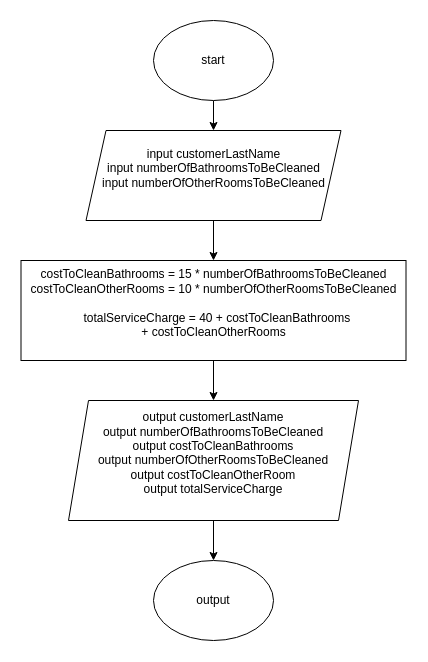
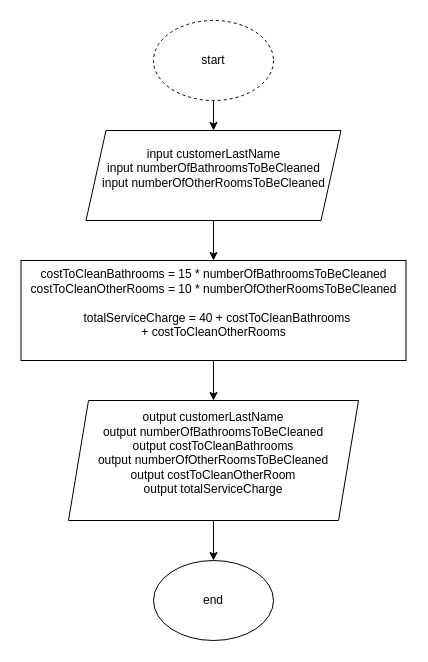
(214, 61) -> (214, 61)
(214, 601) -> (214, 601)
